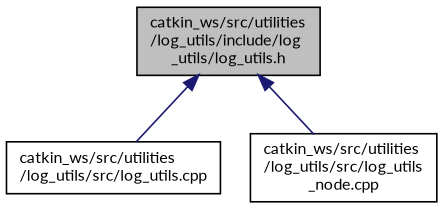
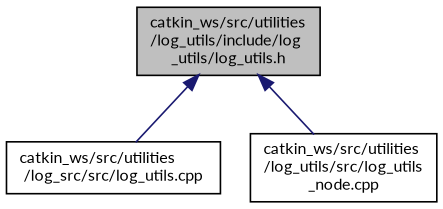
(113, 168) -> (113, 168)
